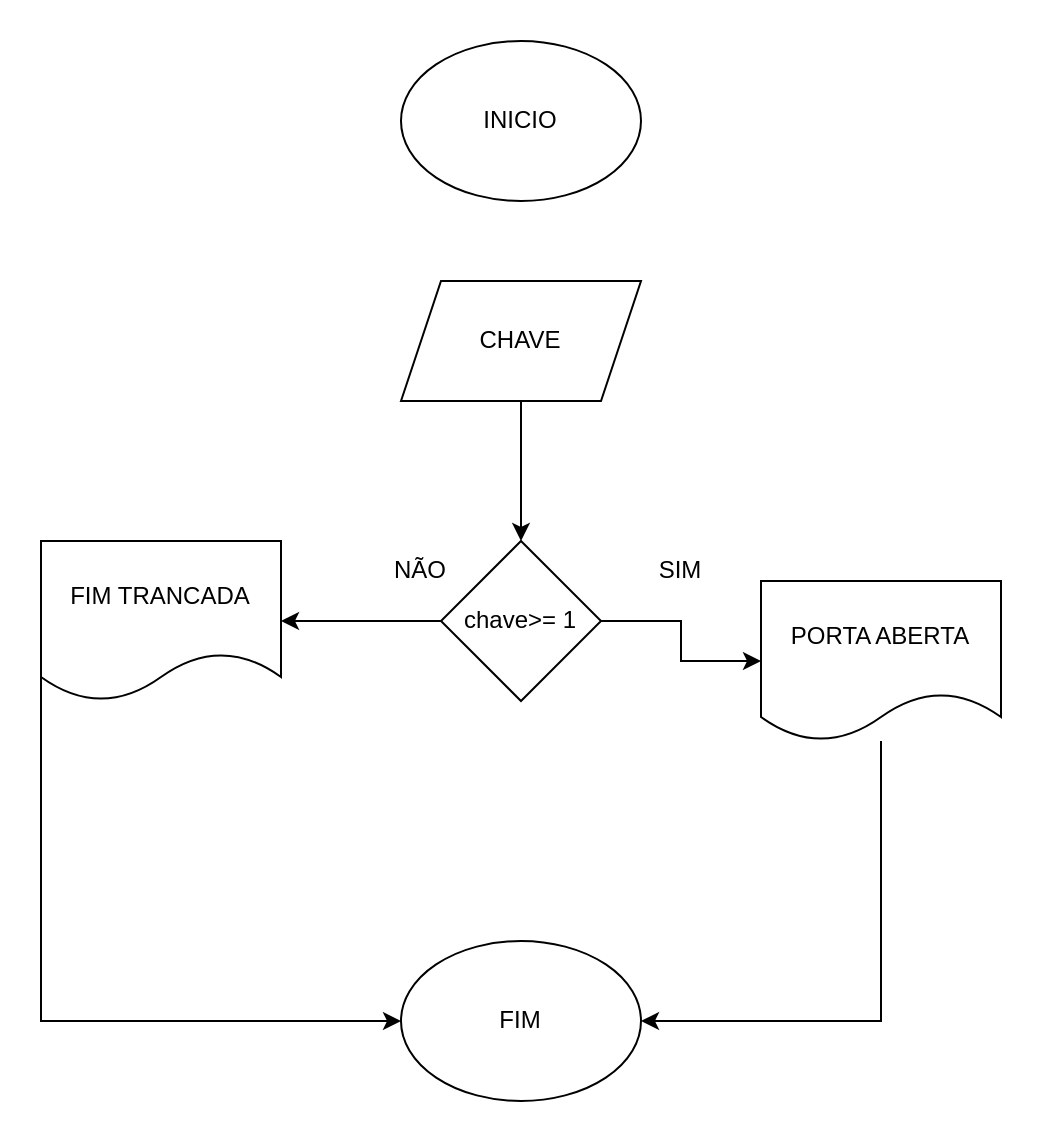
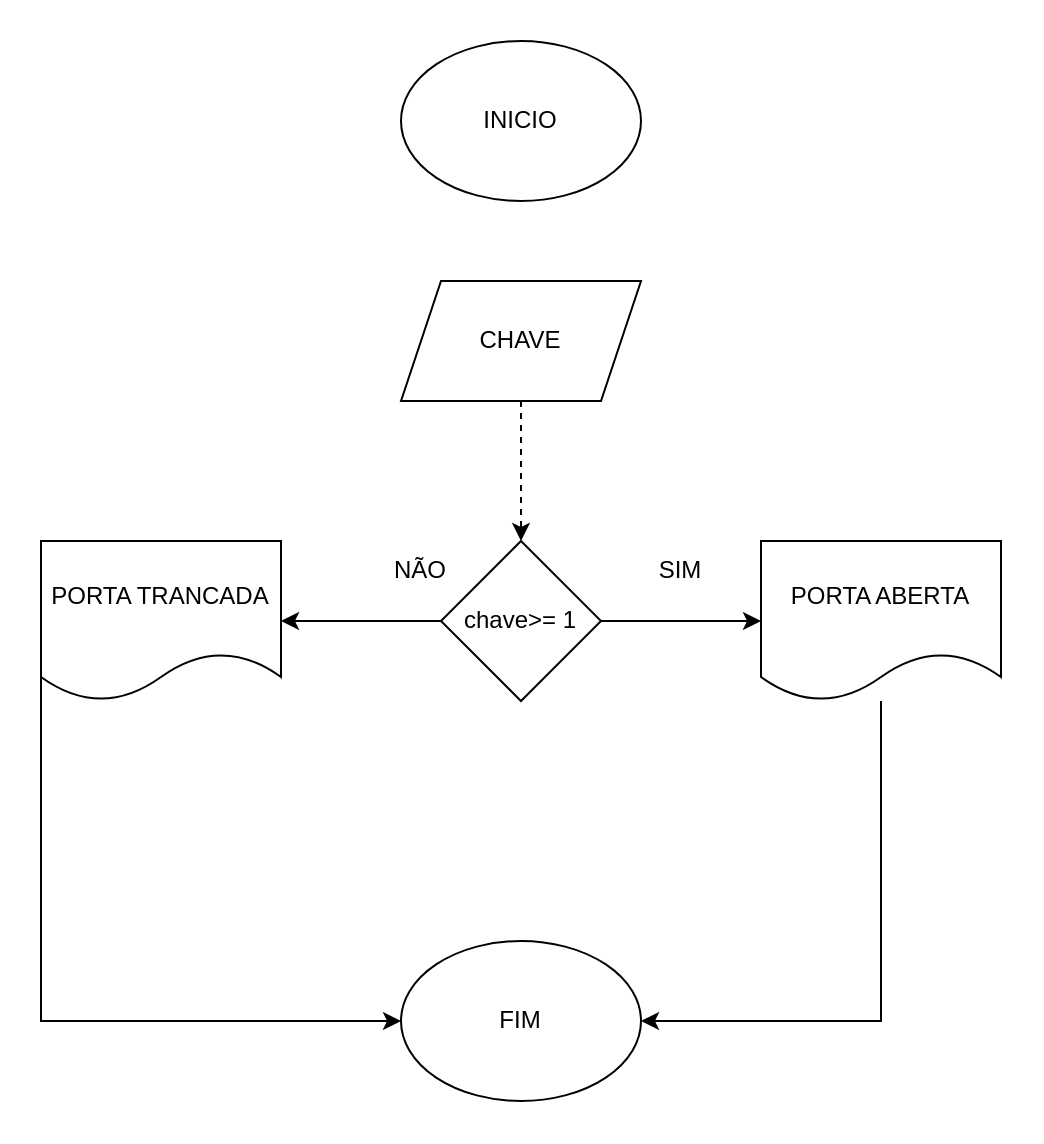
(521, 462) -> (521, 462)
(161, 597) -> (161, 597)
(881, 661) -> (881, 621)
